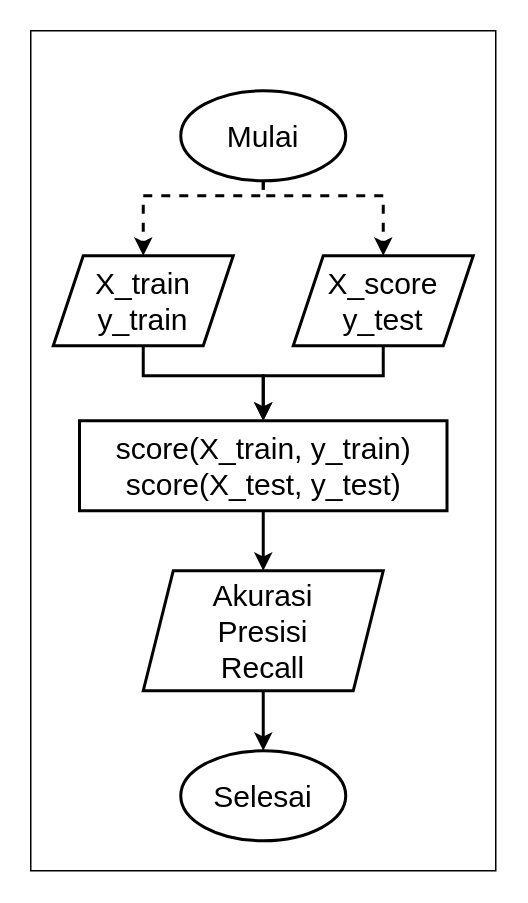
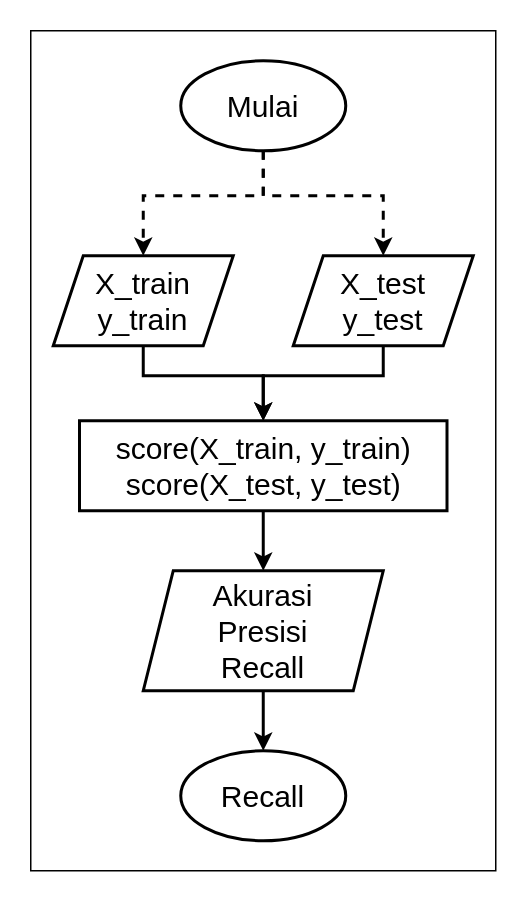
(263, 136) -> (263, 106)
(383, 301) -> (383, 301)
(263, 796) -> (263, 796)
